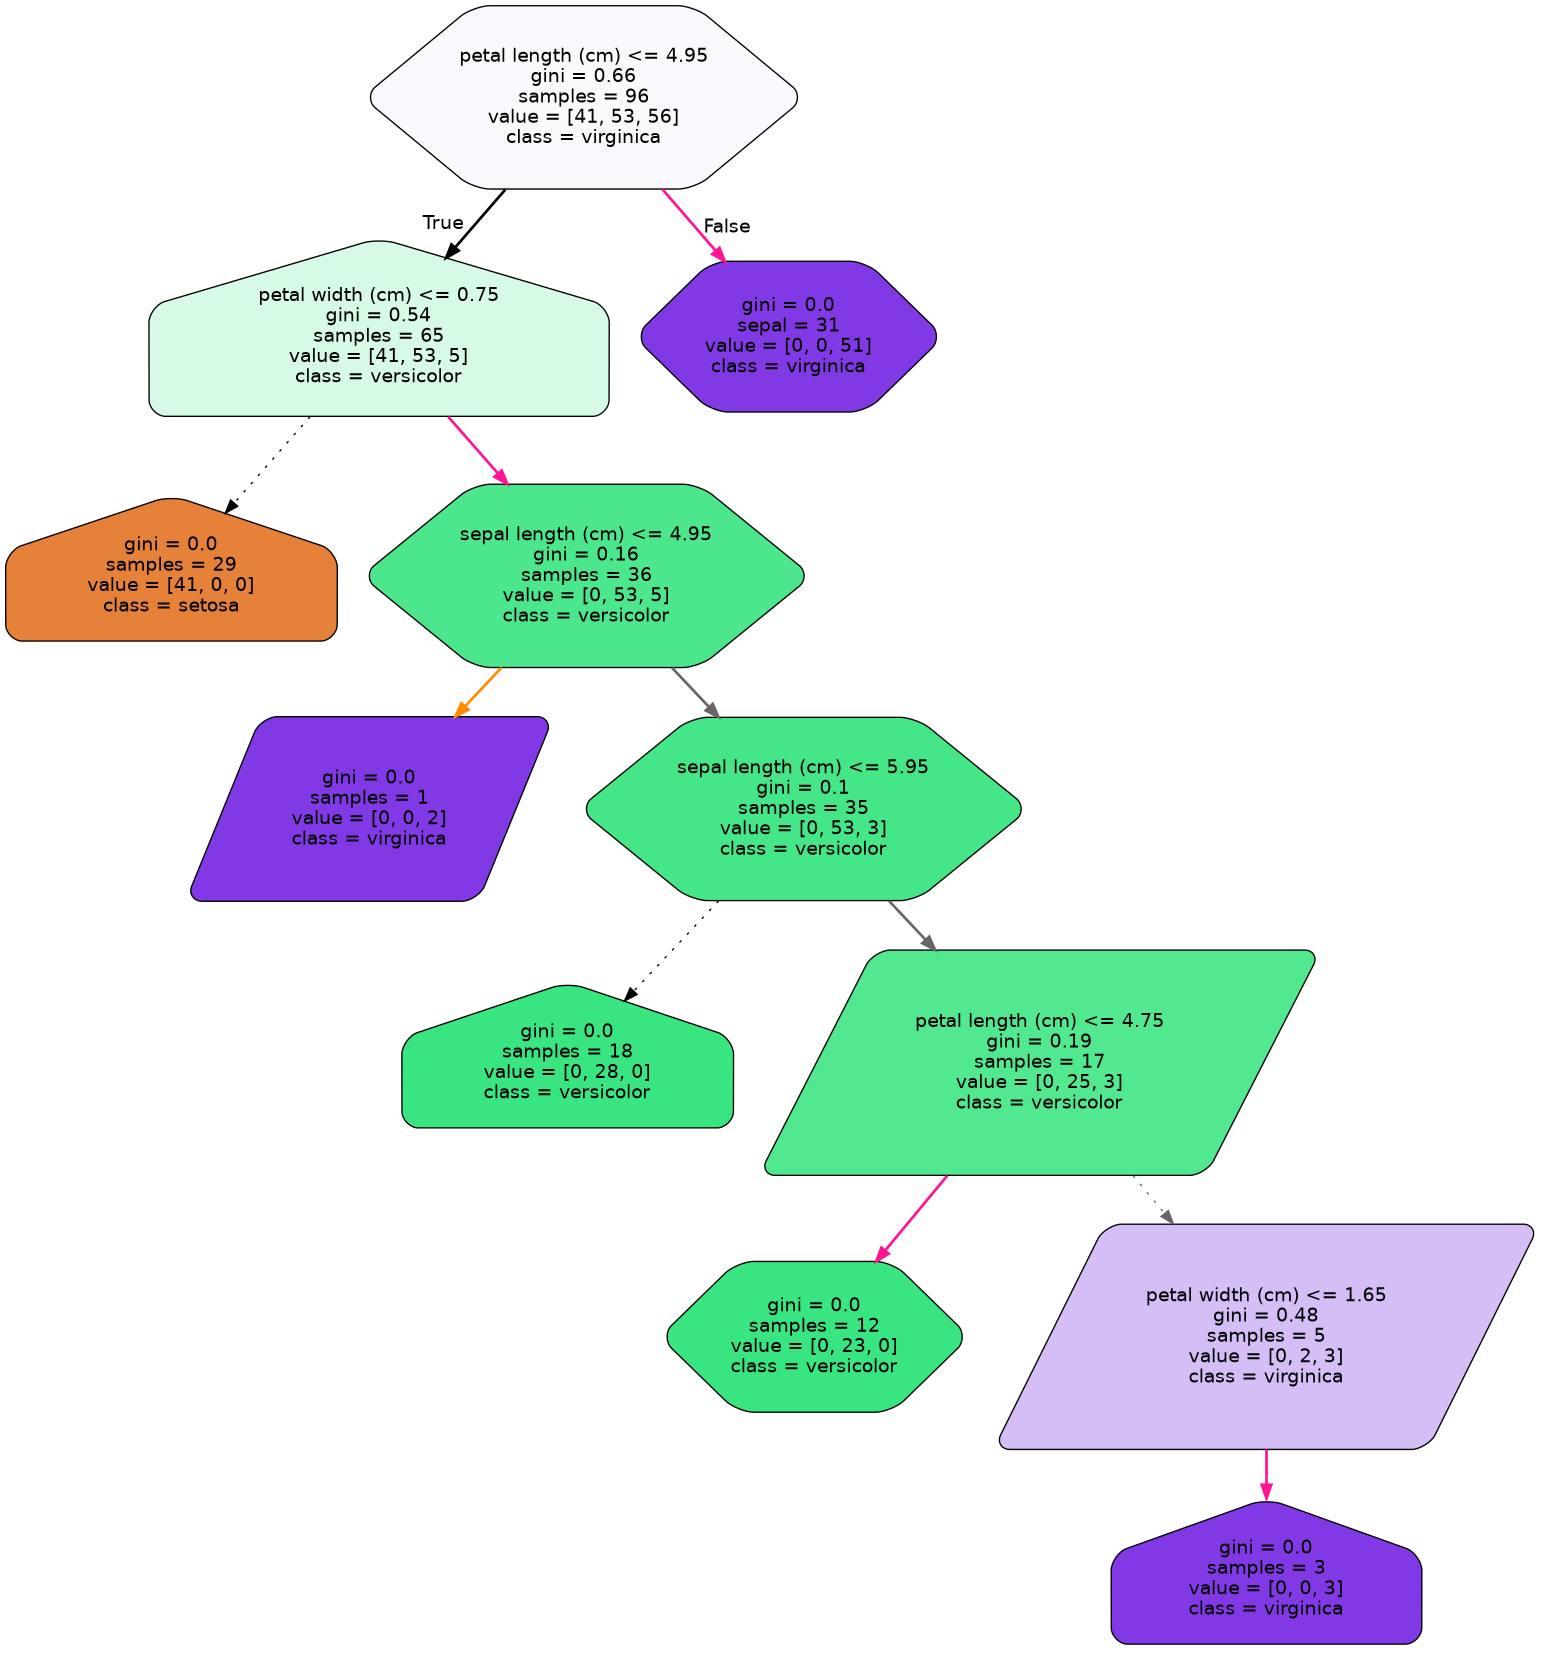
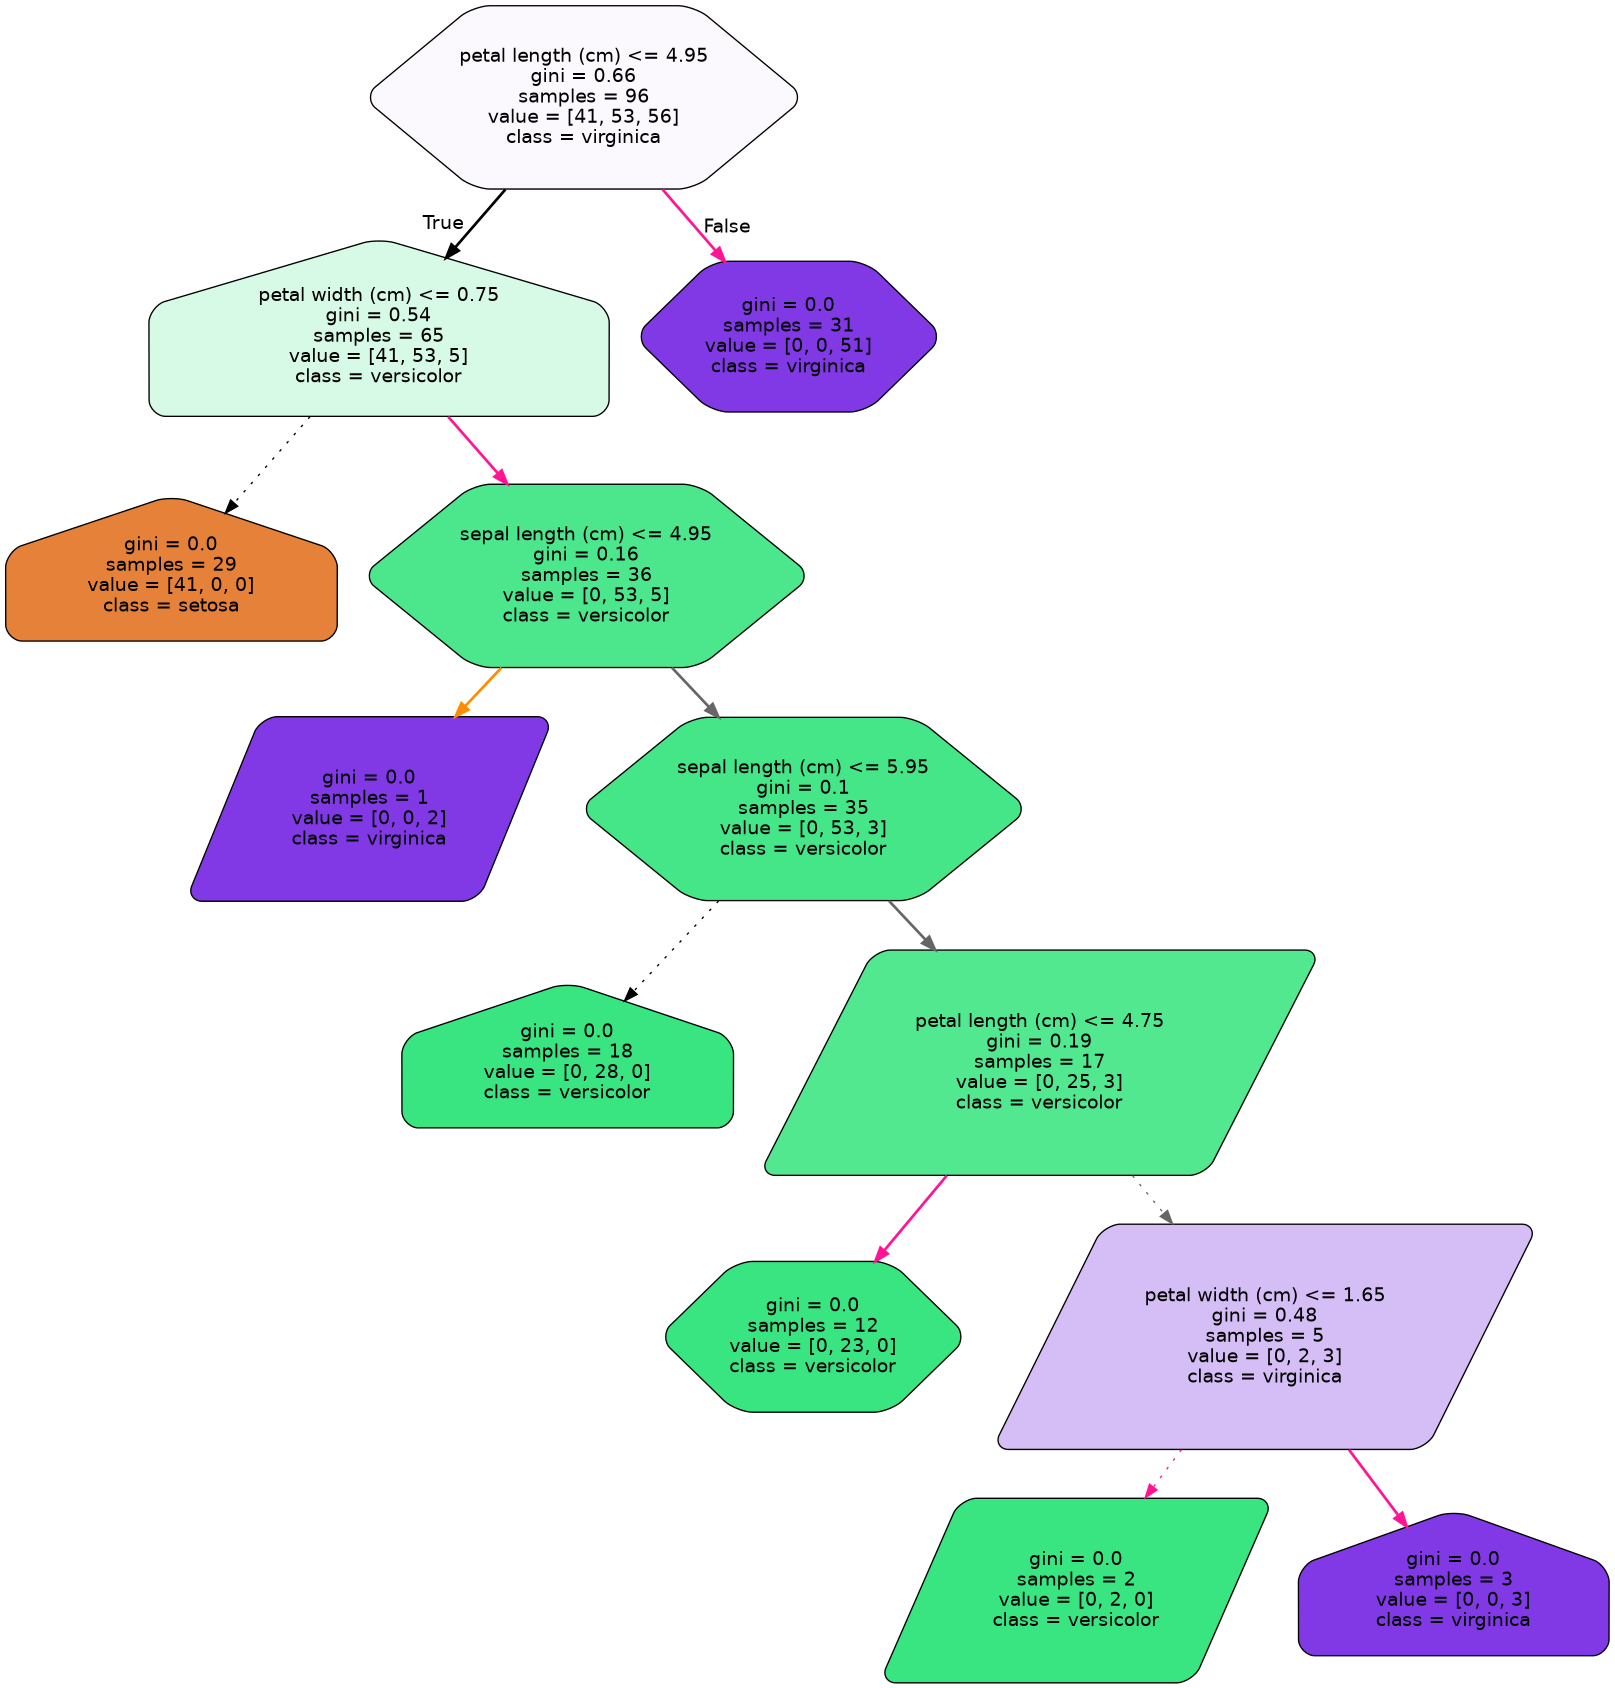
(789, 337) -> (789, 337)
none -> (1077, 1591)
